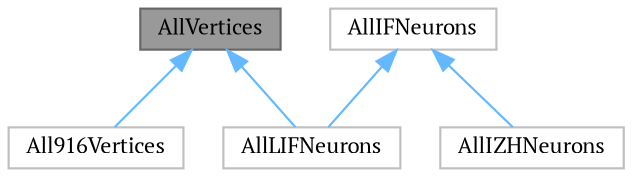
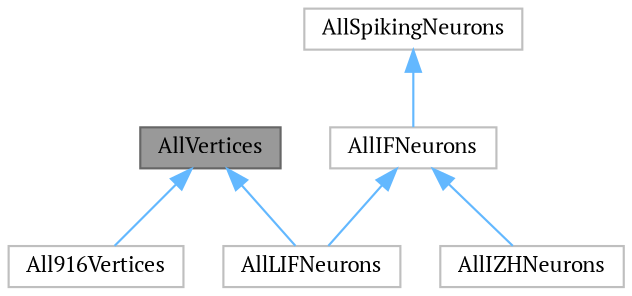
none -> (413, 29)
